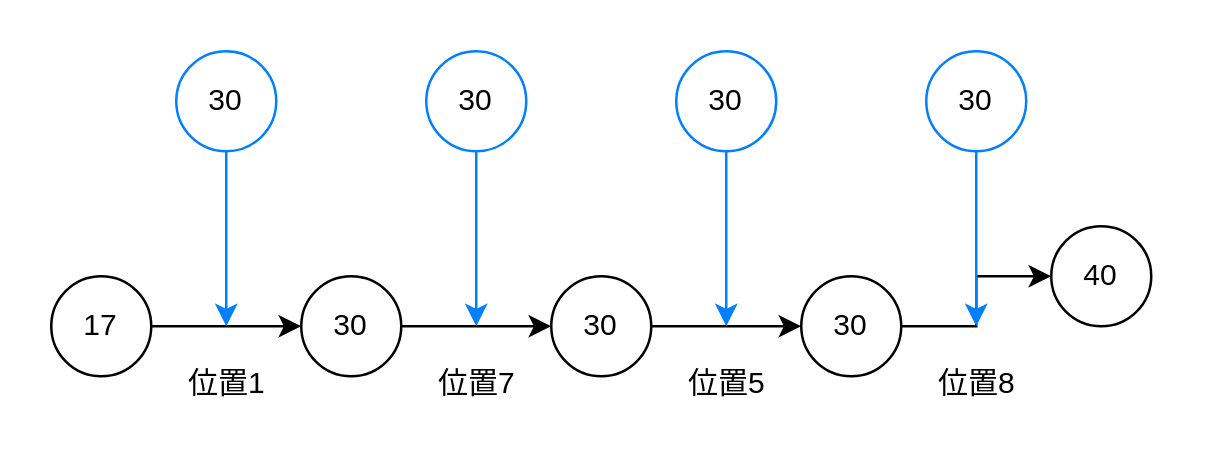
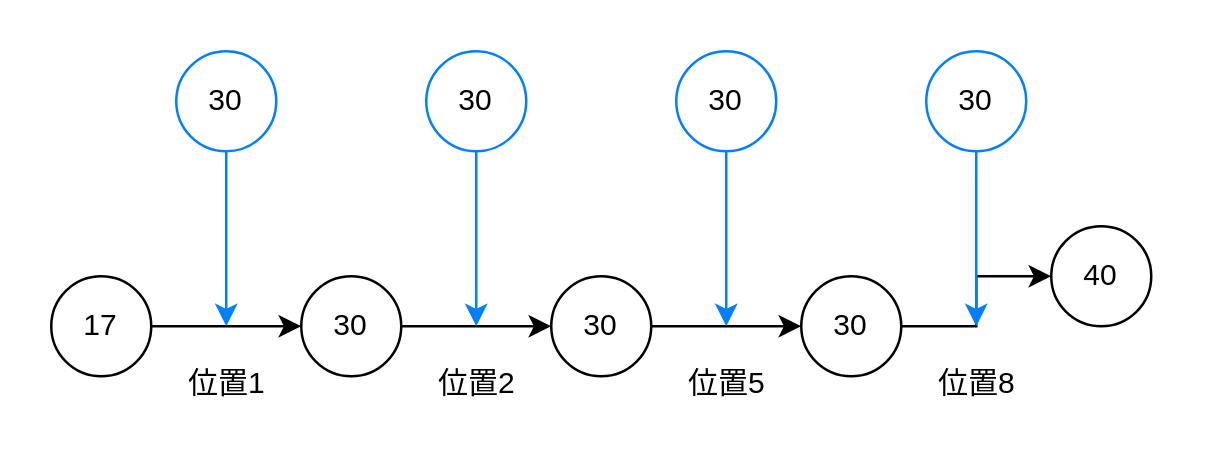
(478, 384) -> (478, 384)
